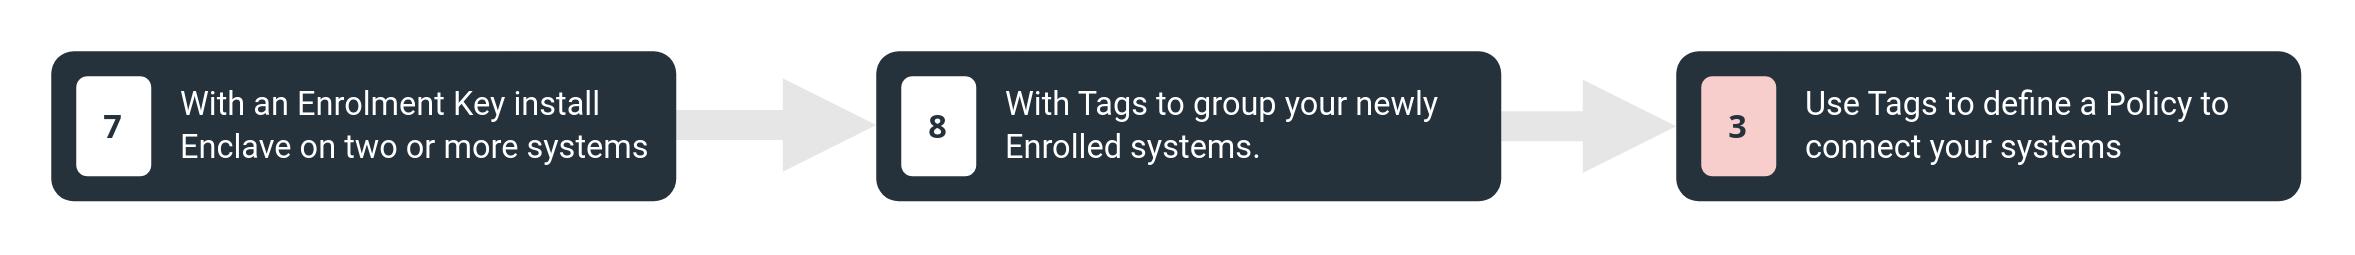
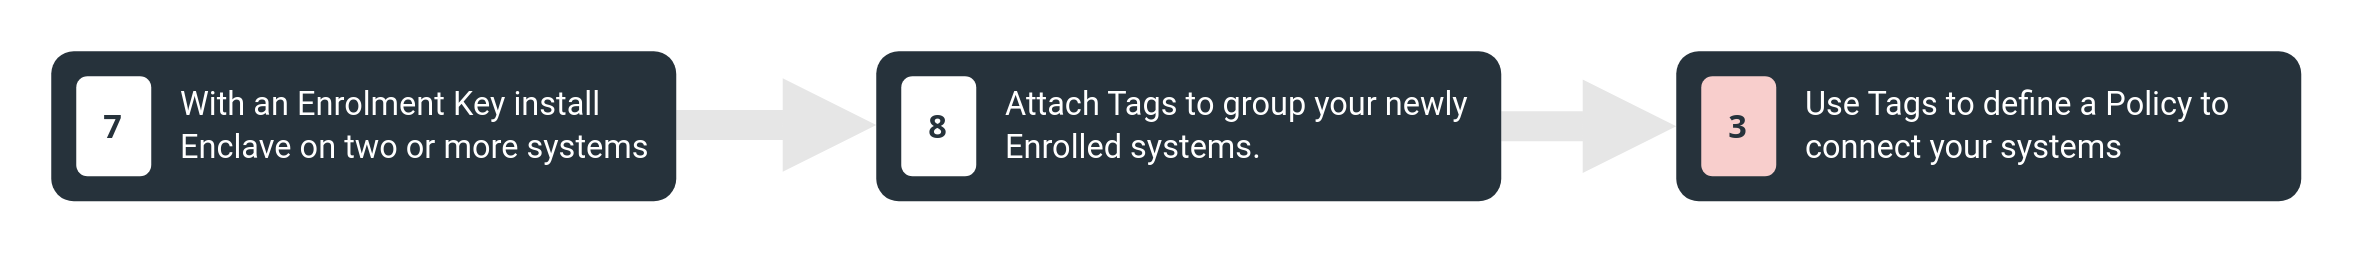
(1241, 126) -> (1241, 126)
